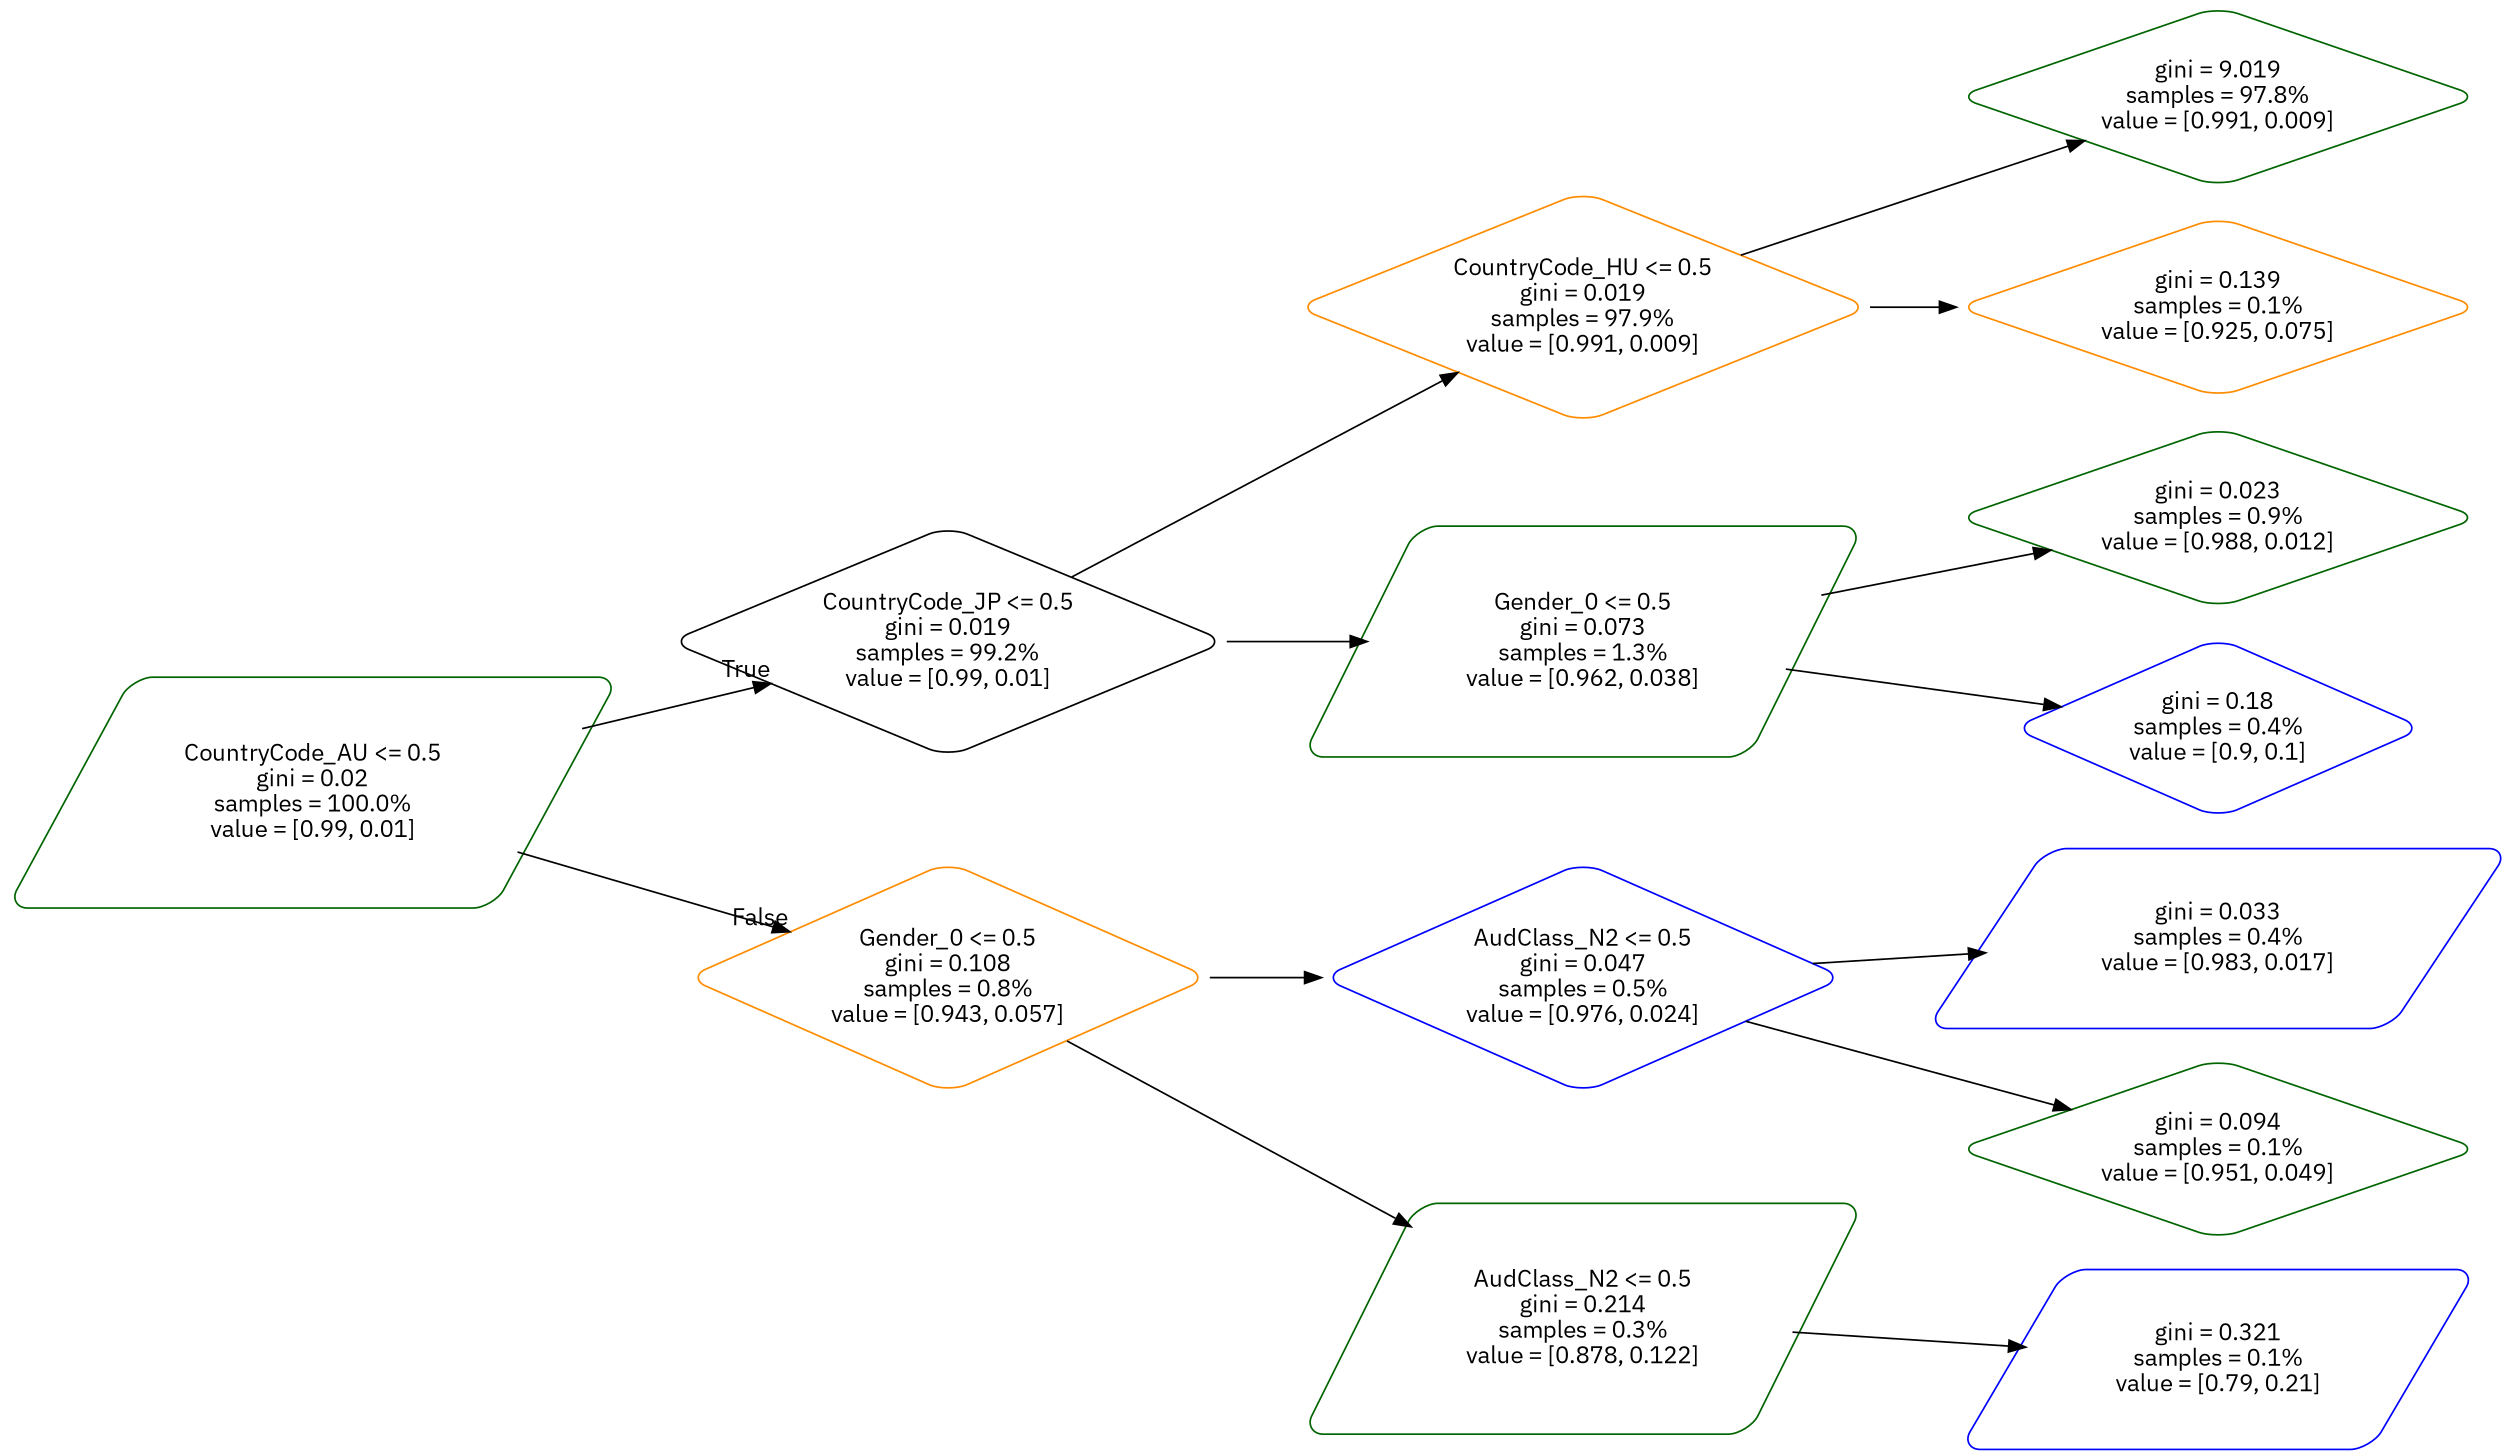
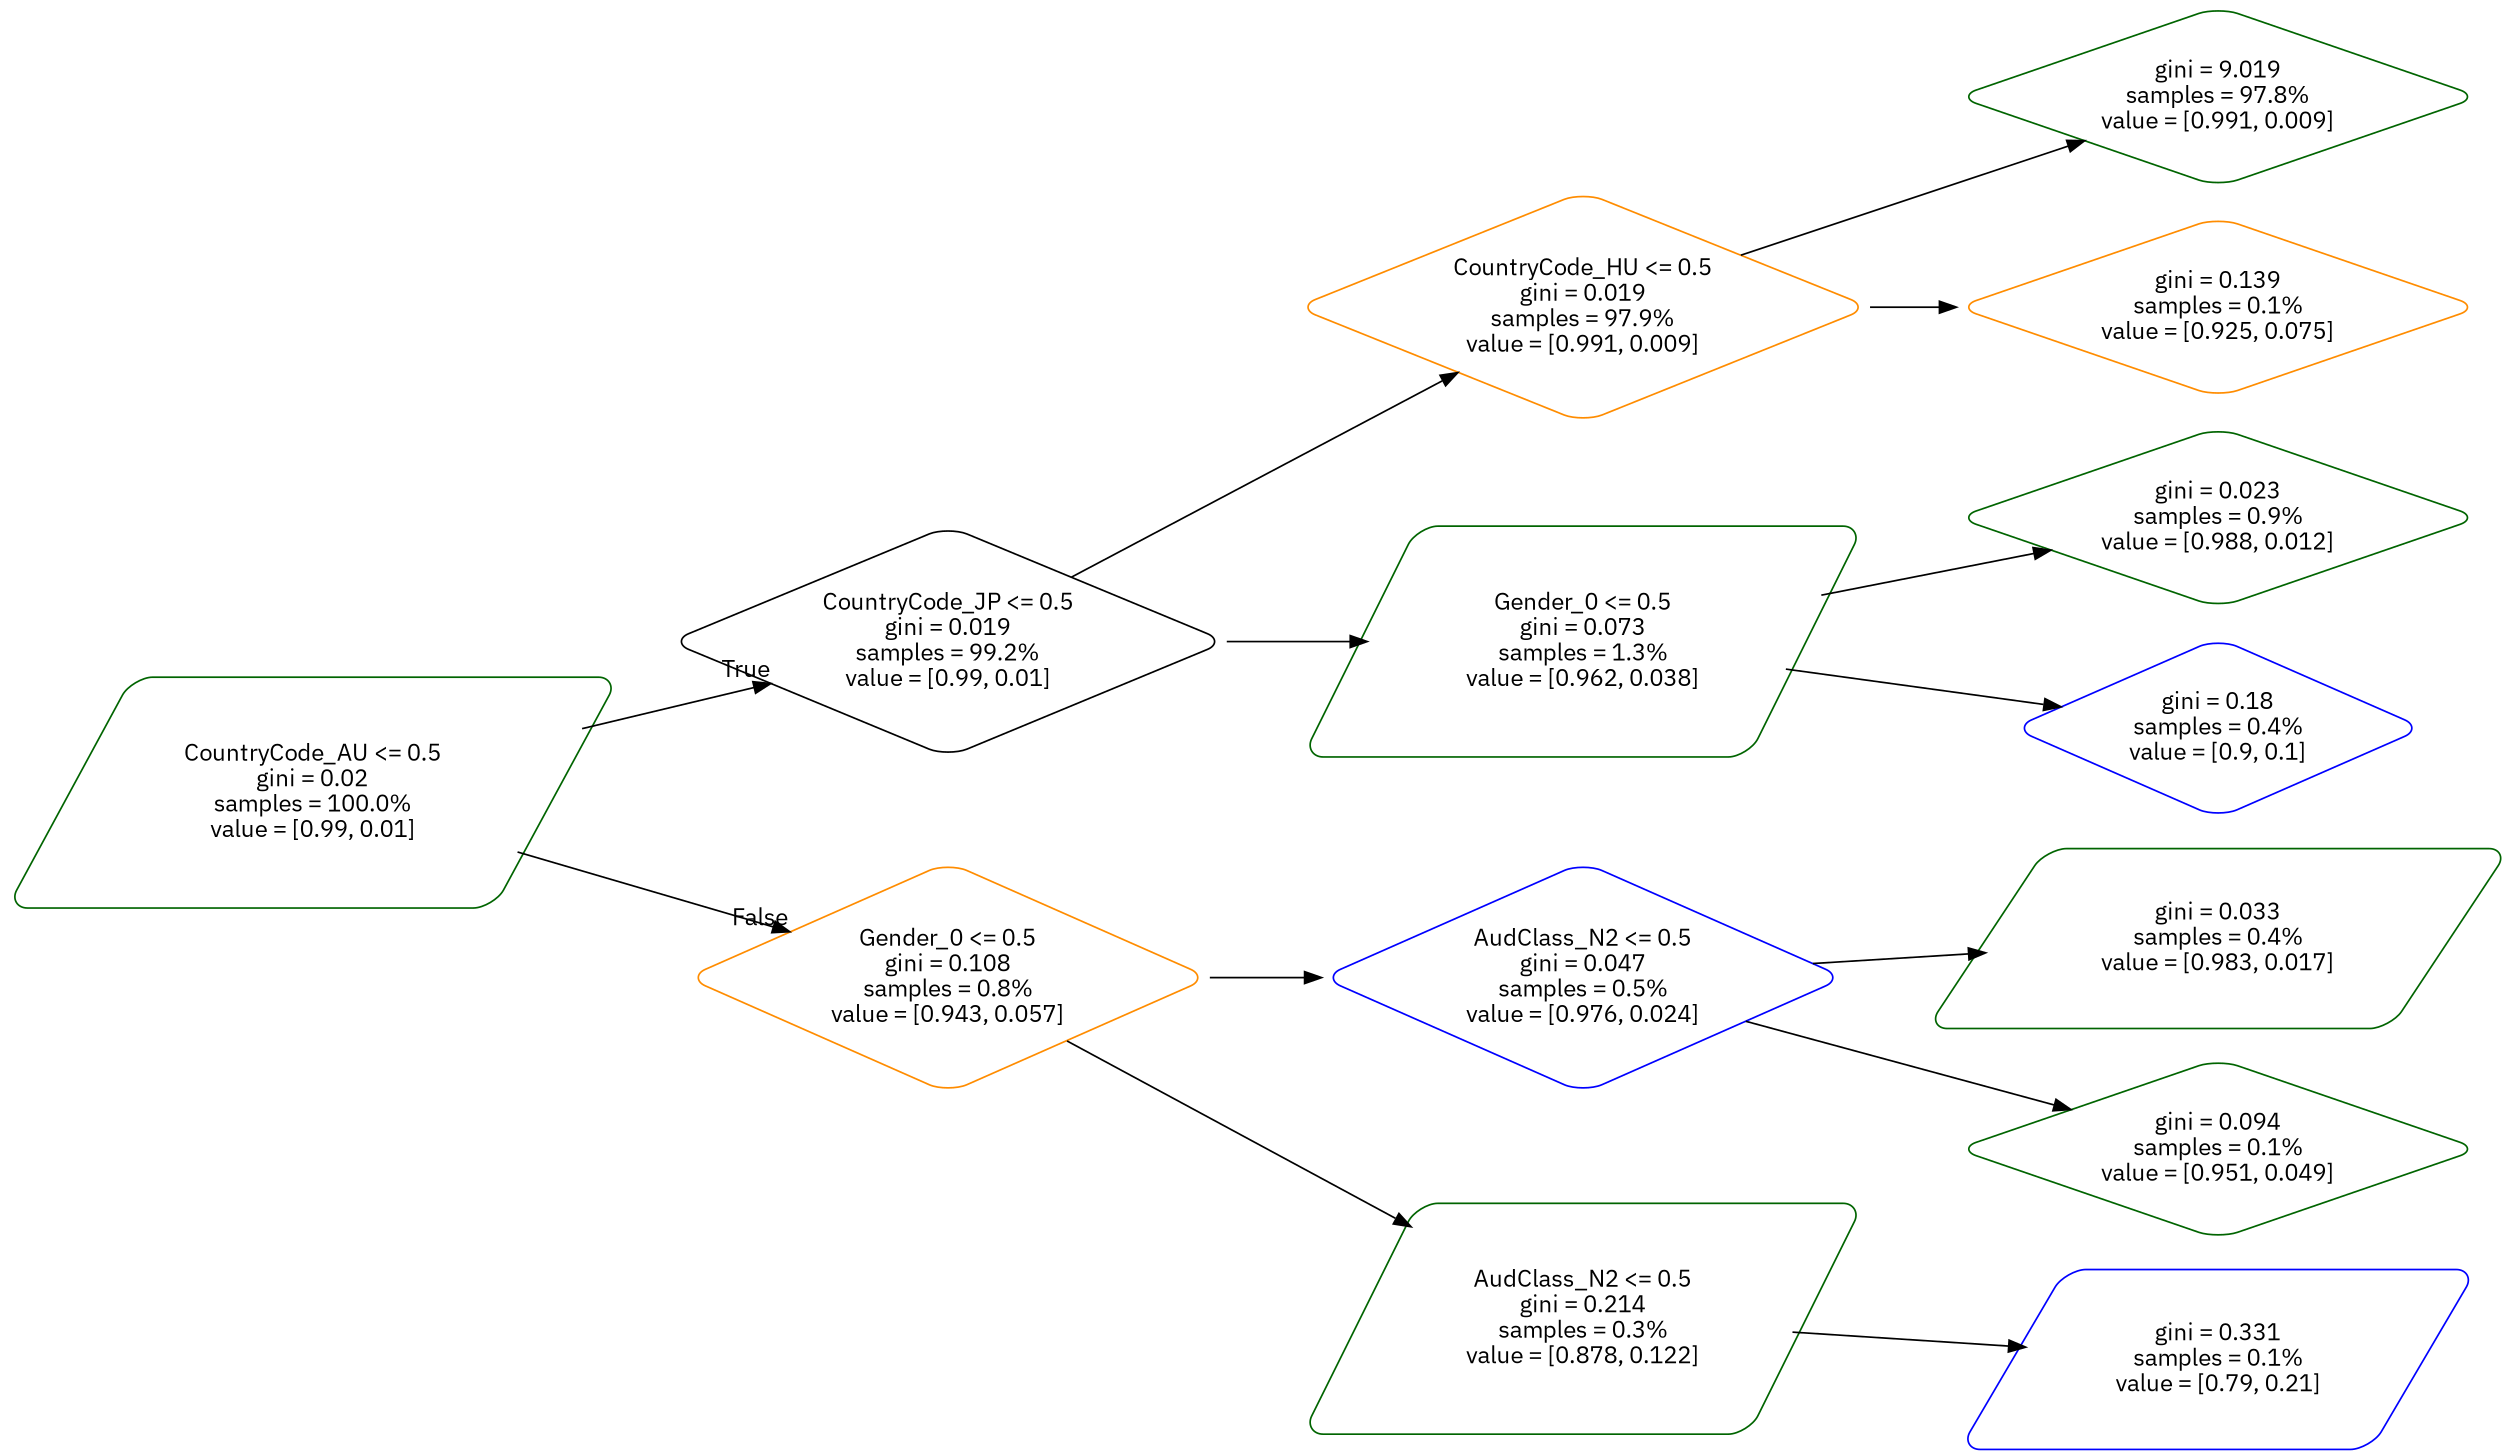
(2218, 939) -> (2218, 939)
(2218, 1359) -> (2218, 1359)
